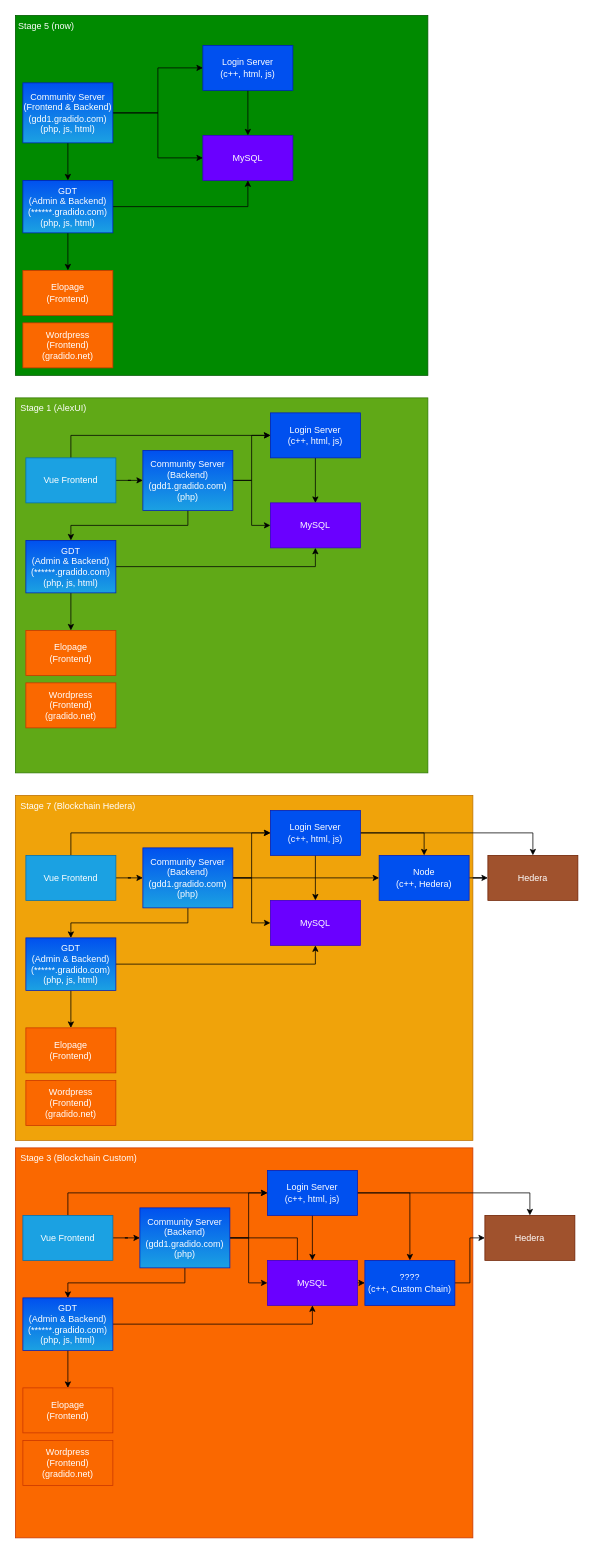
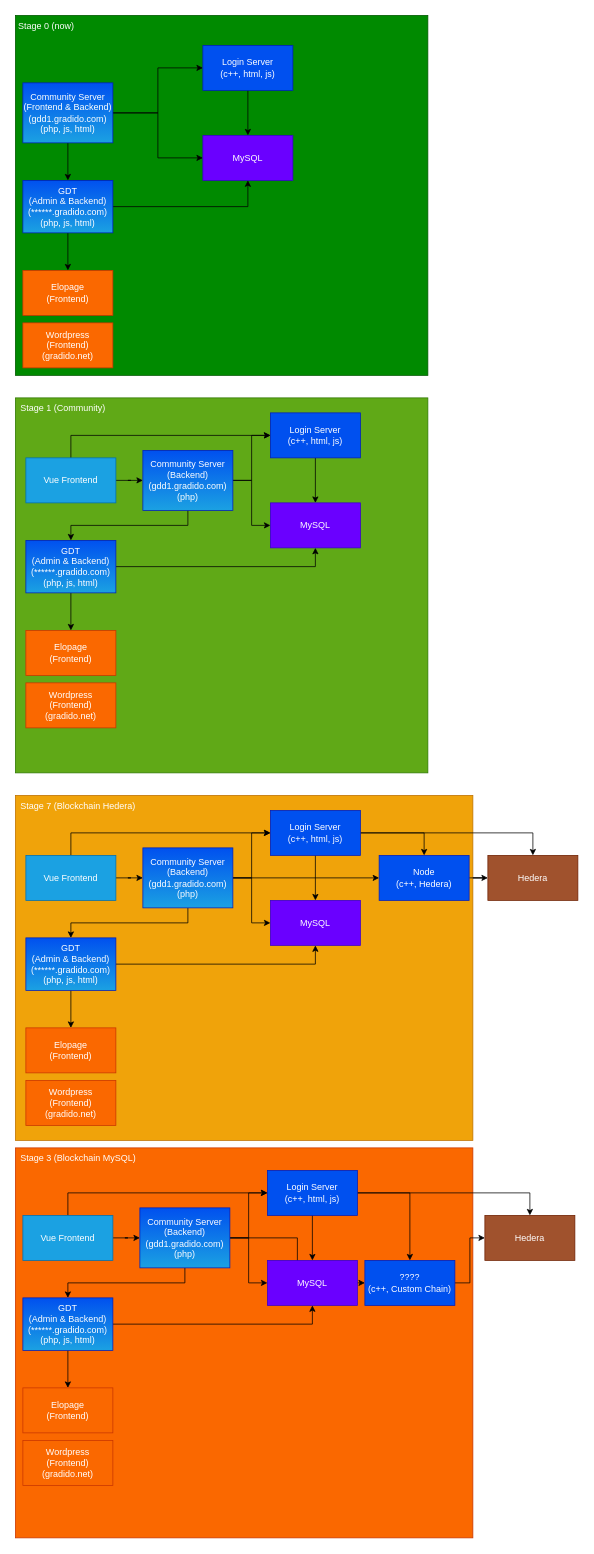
(49, 26) -> (49, 26)
(57, 409) -> (65, 409)
(83, 1159) -> (80, 1159)
